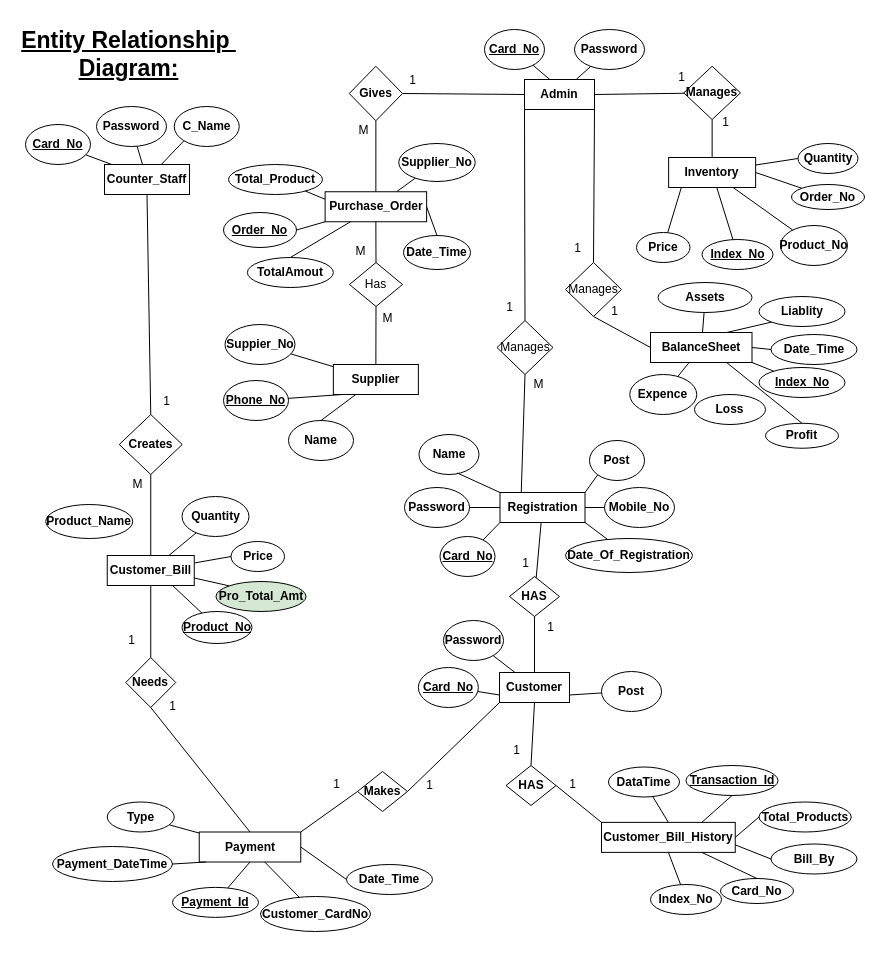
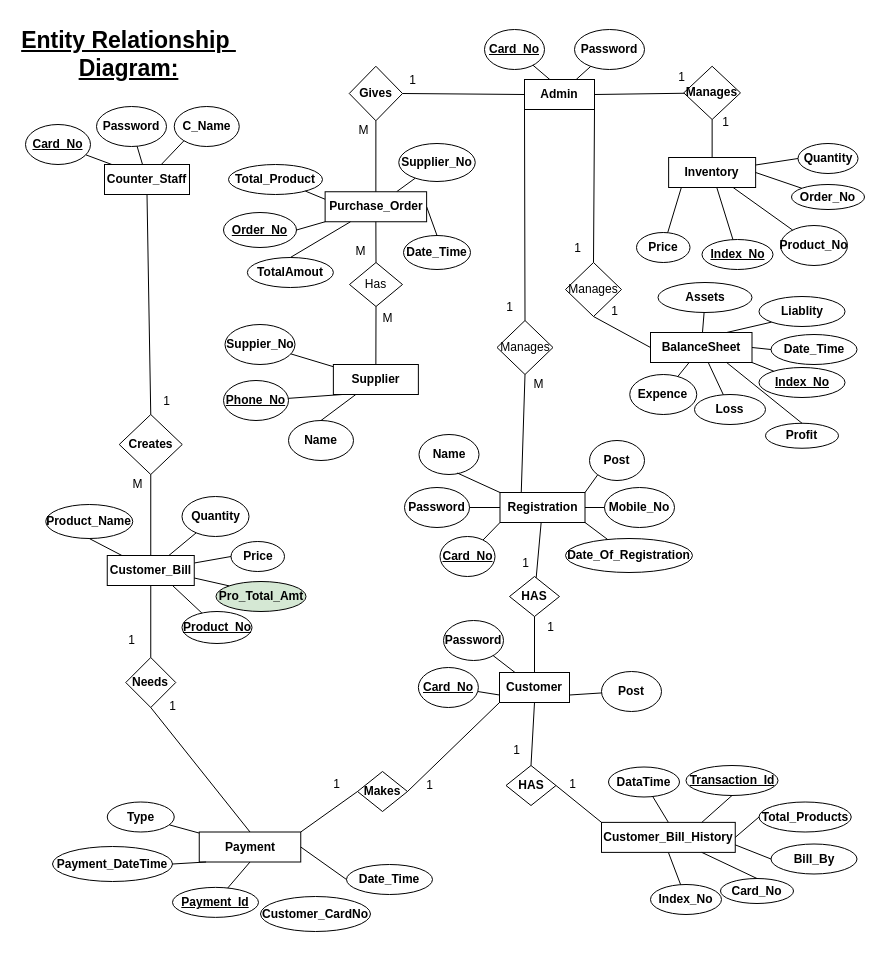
none -> (716, 378)
none -> (106, 547)
(282, 879) -> none
